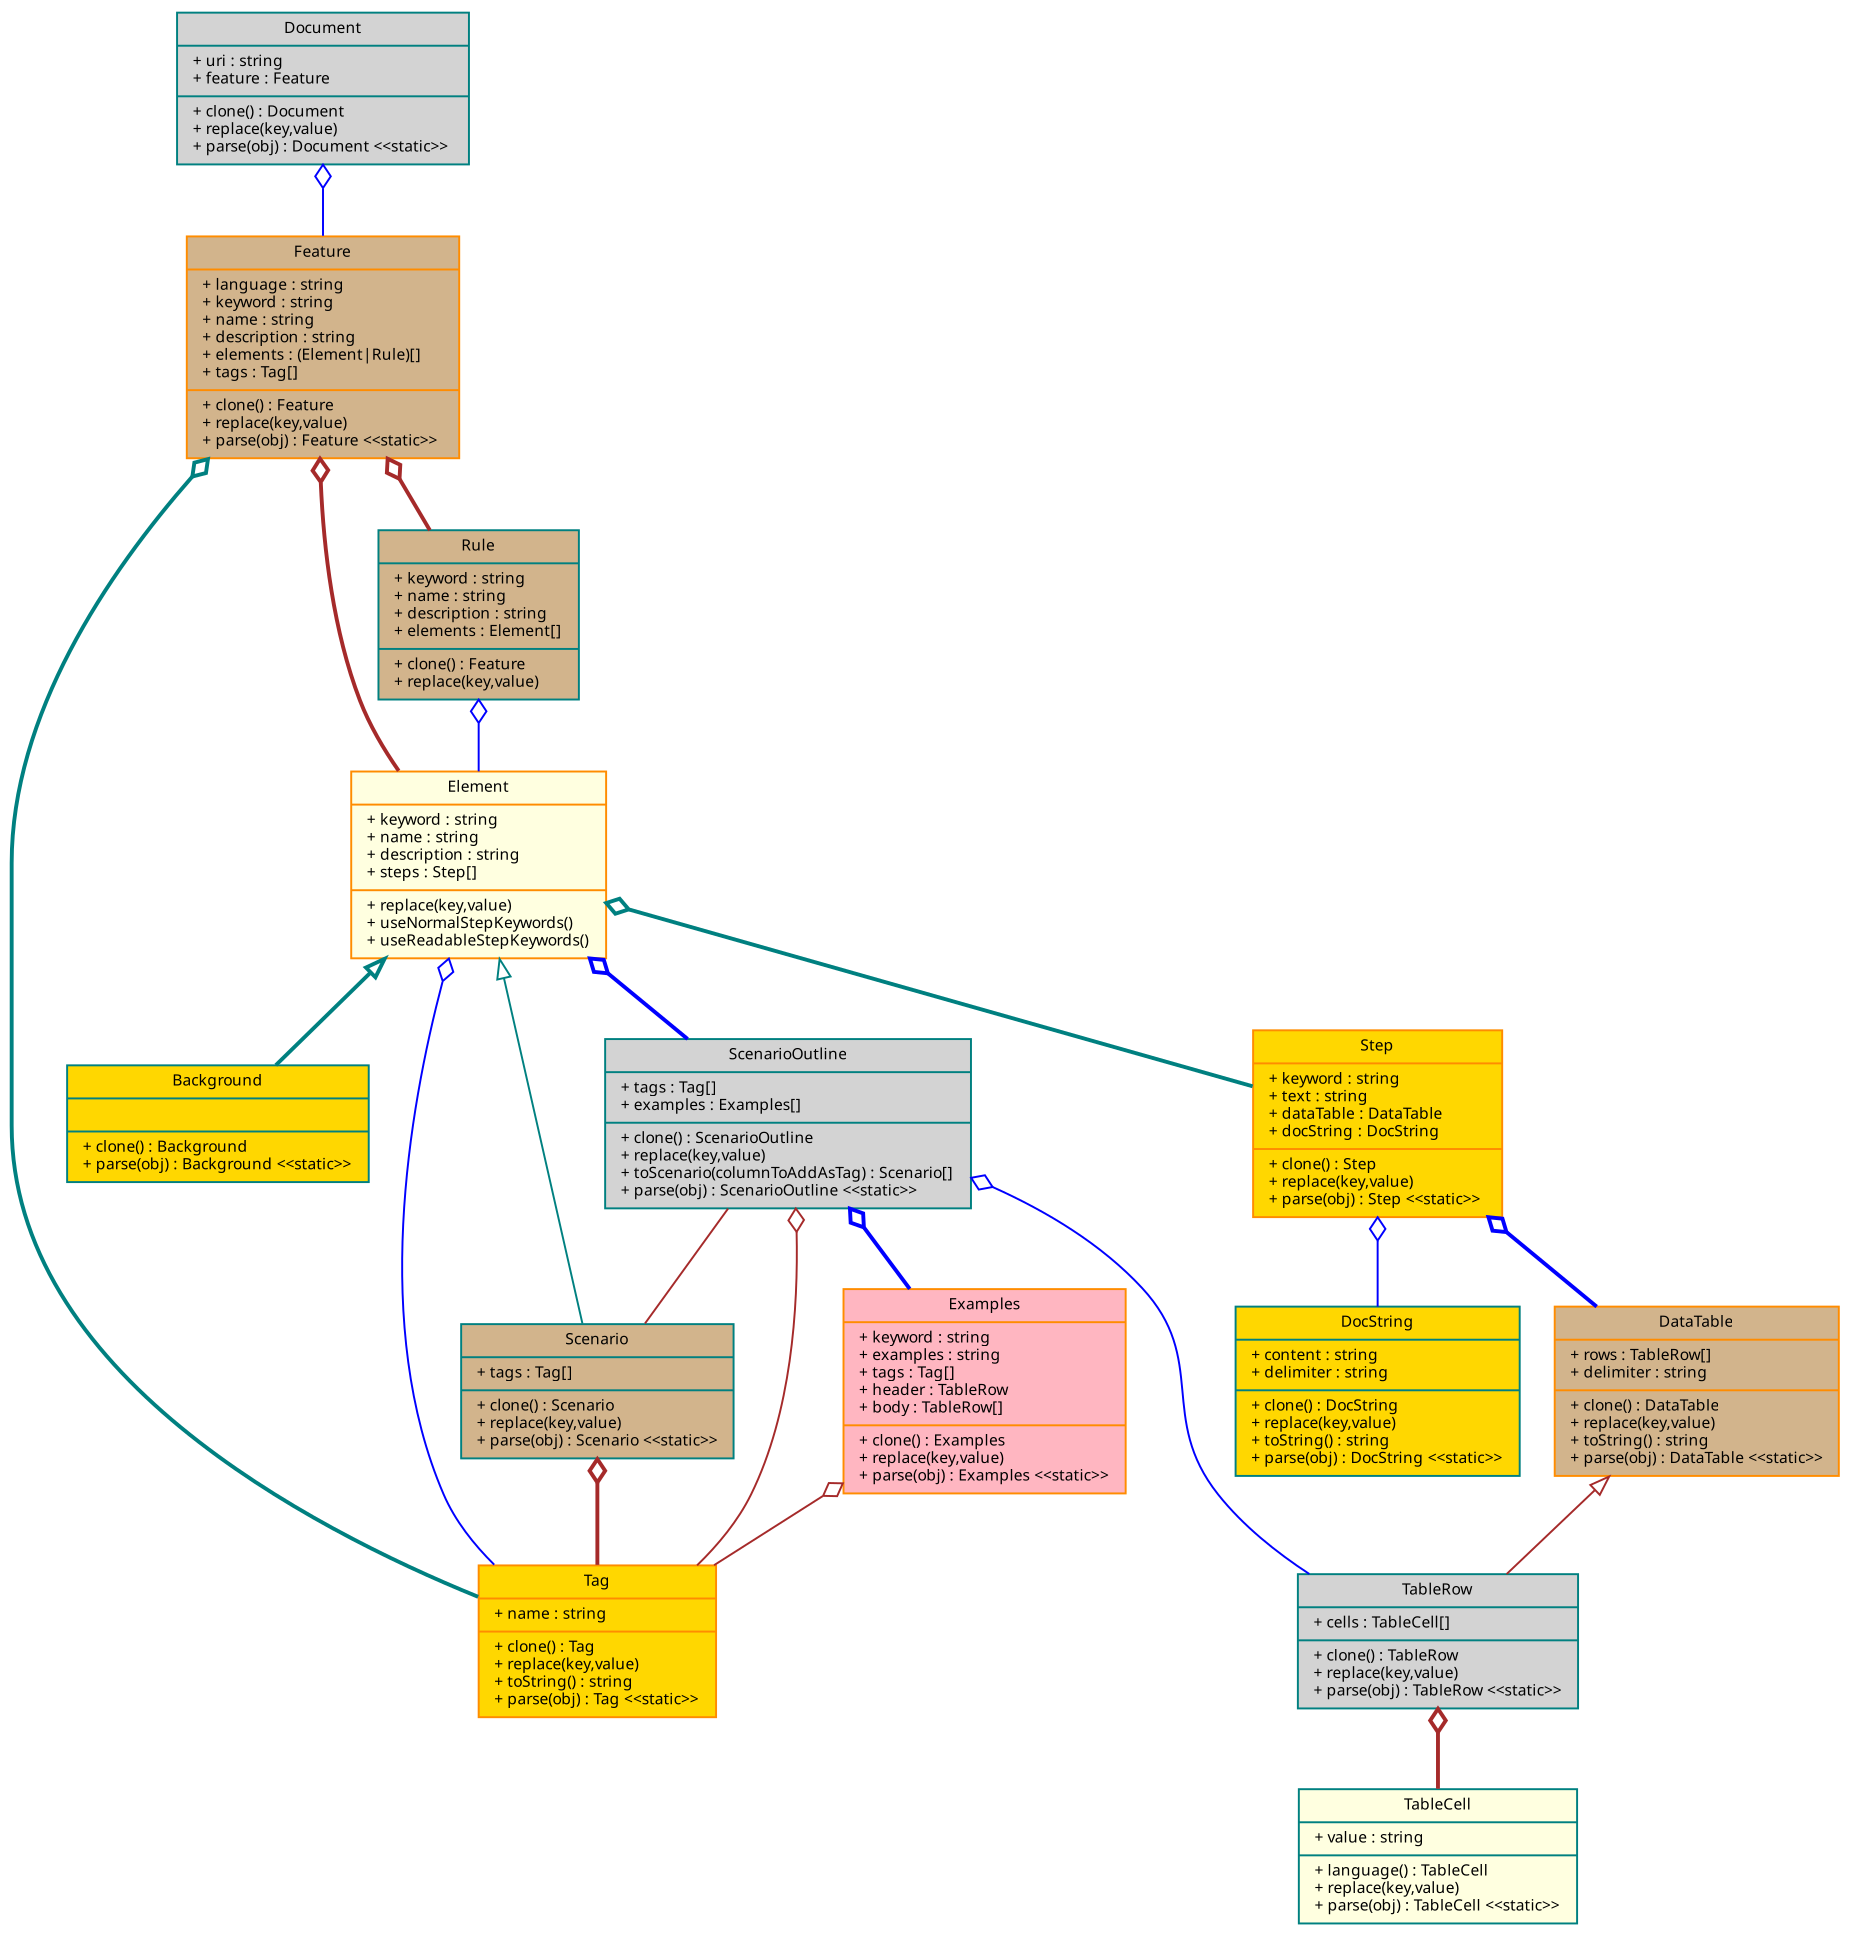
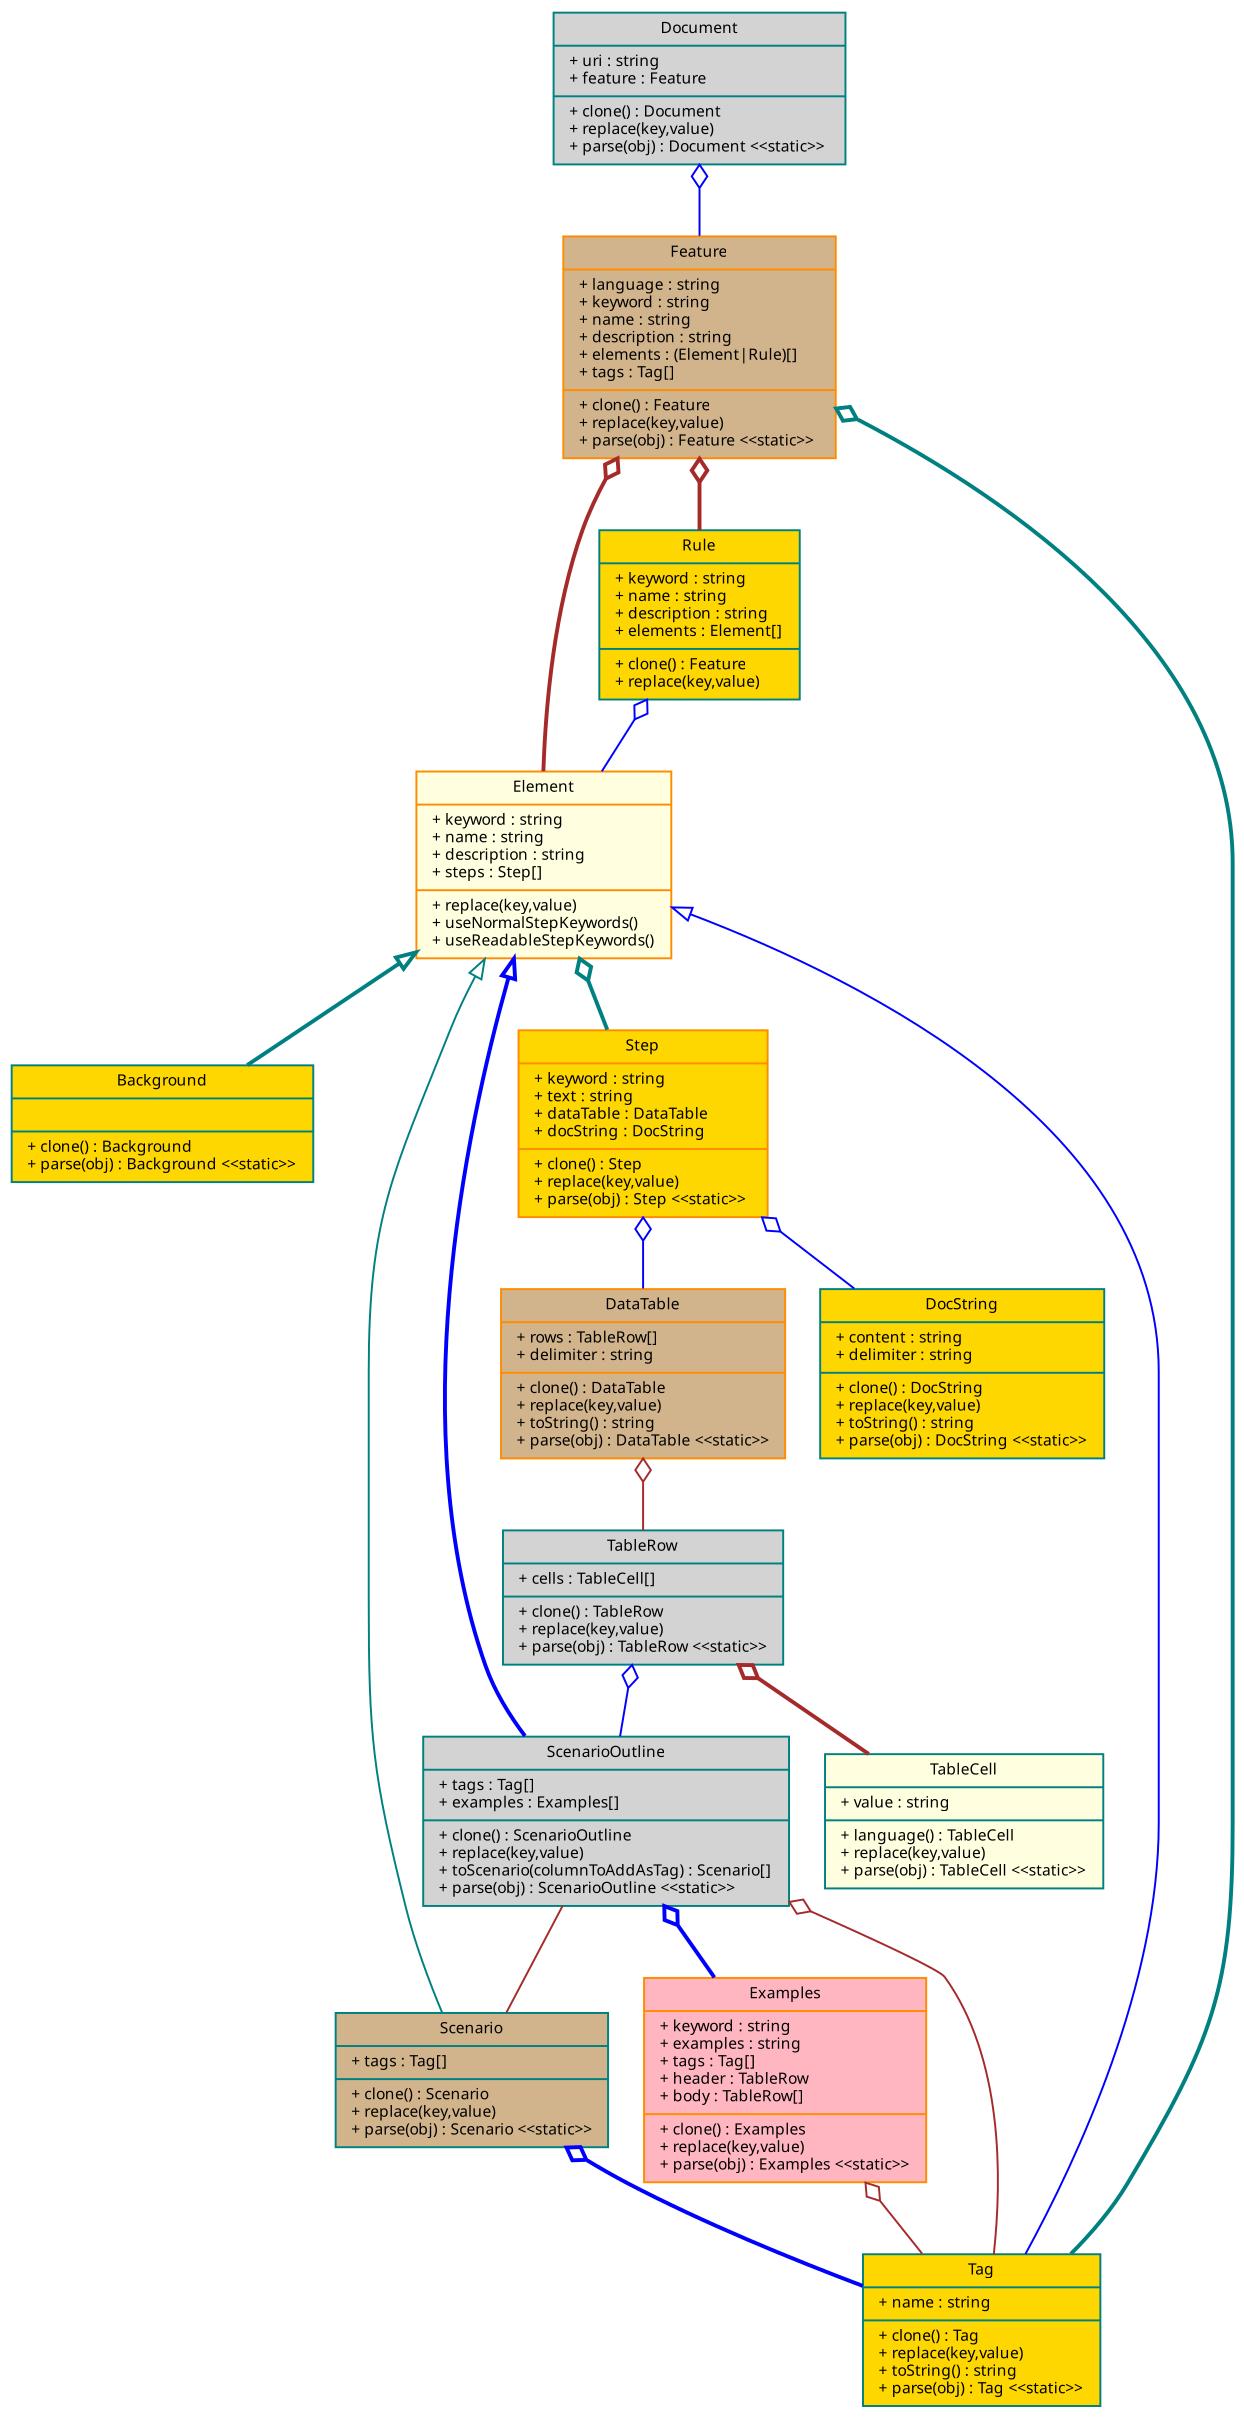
(479, 615) -> (700, 615)
(648, 1006) -> (446, 1361)
(1552, 1270) -> (643, 1265)
(403, 1282) -> (1159, 1478)
(1178, 1360) -> (624, 1712)
(597, 1524) -> (722, 2229)
(1551, 1532) -> (643, 1506)
(597, 1641) -> (982, 2330)
